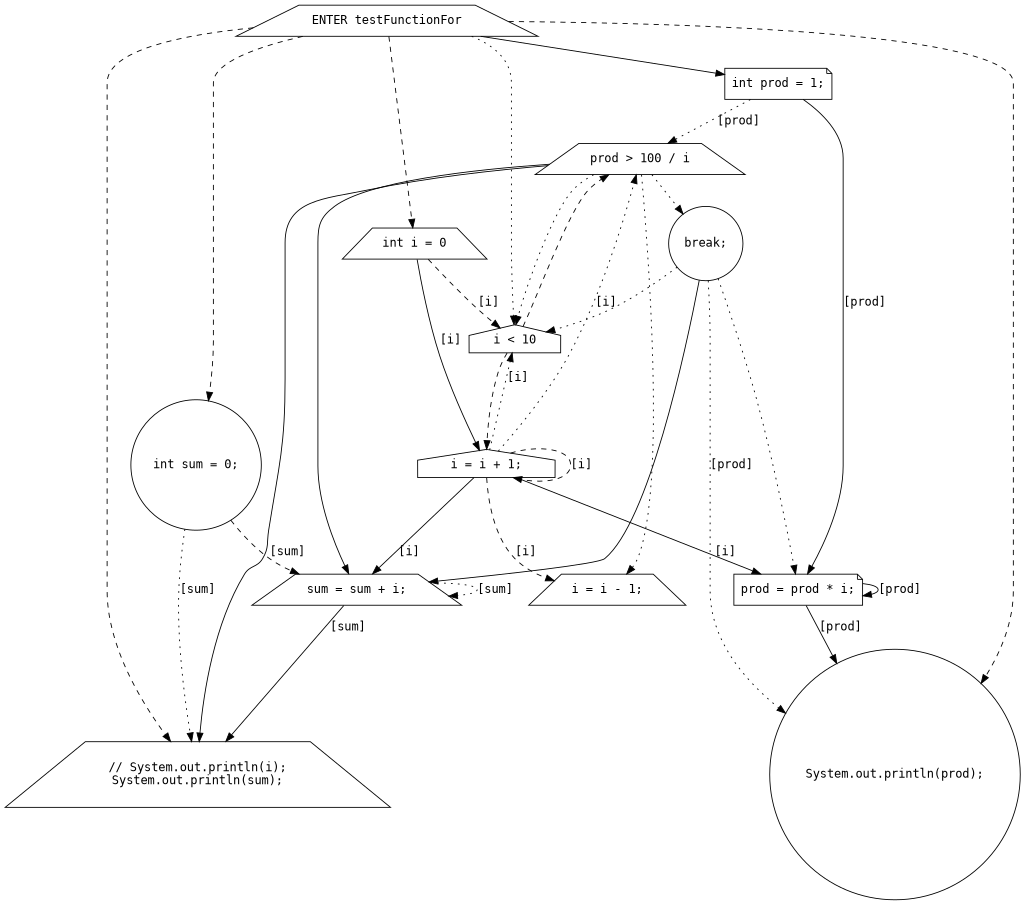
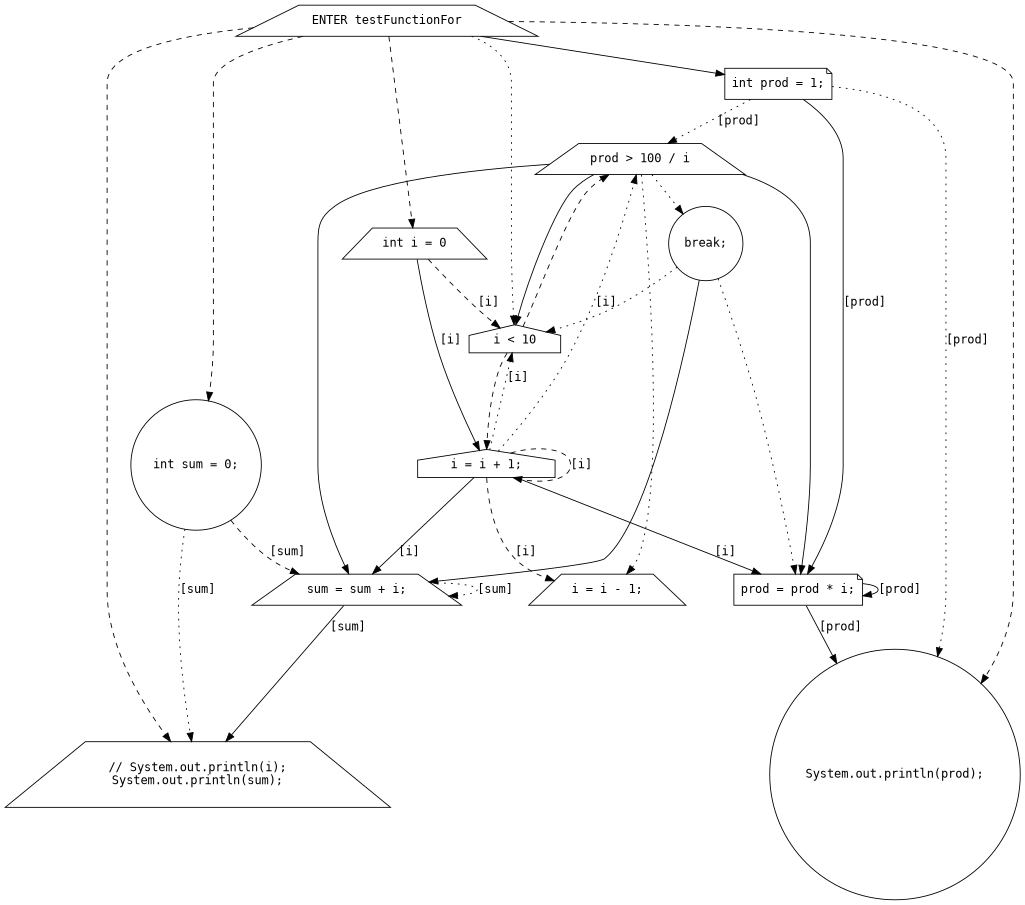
(546, 239) -> (546, 239)
(285, 352) -> (810, 353)
(710, 506) -> (946, 330)
